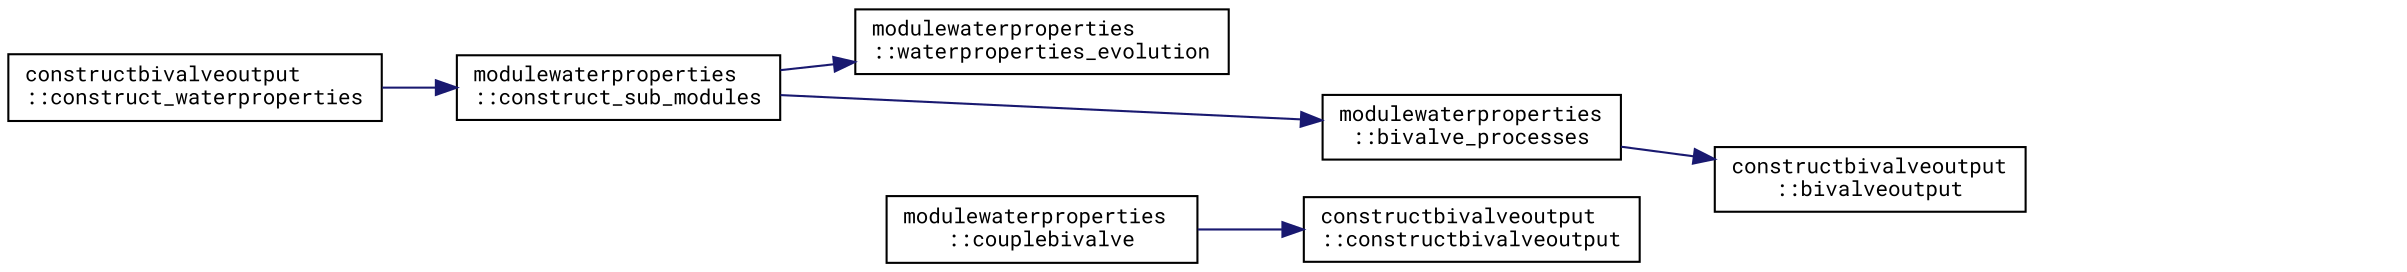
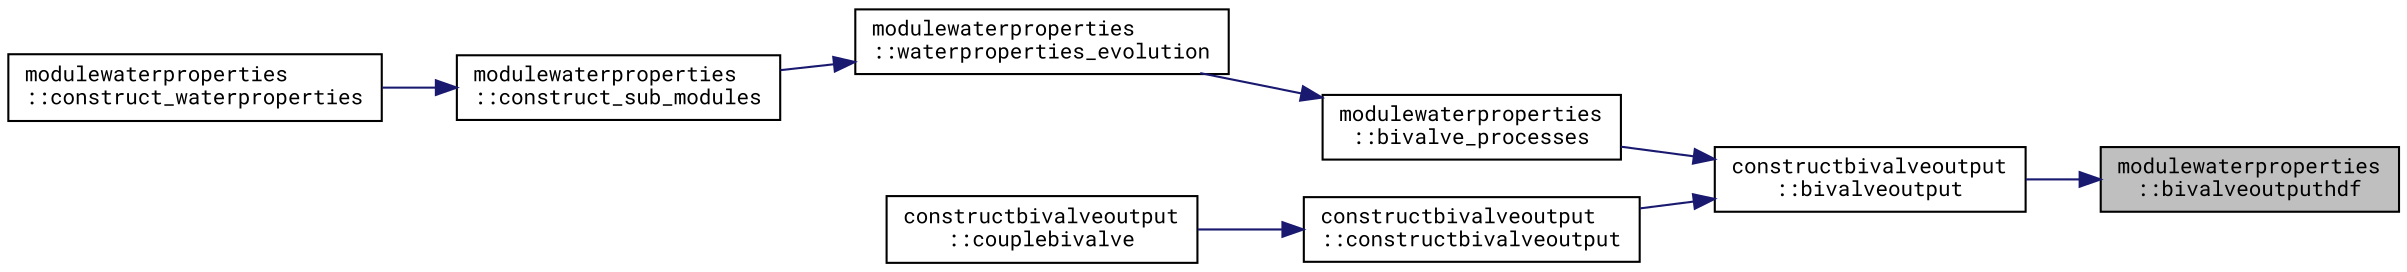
(195, 88) -> (195, 88)
(1041, 107) -> (1251, 83)
none -> (2250, 179)
none -> (1667, 205)
(1042, 229) -> (1042, 229)
